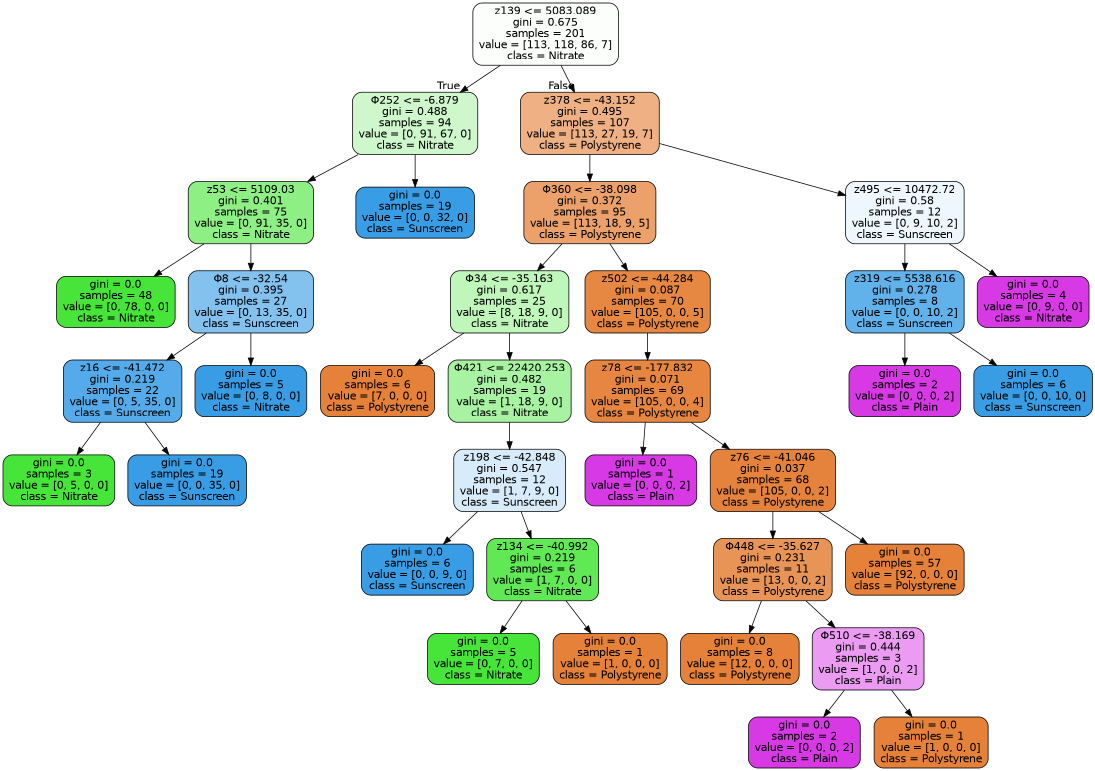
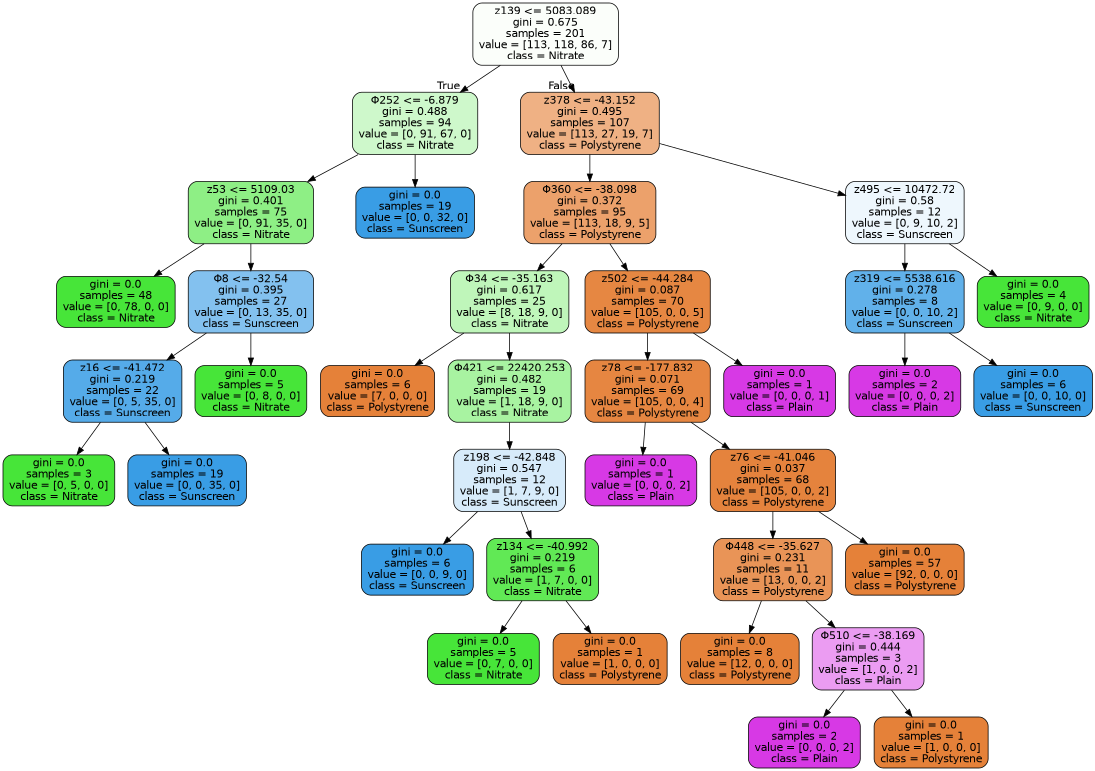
(1033, 302) -> (1033, 302)
(251, 391) -> (251, 391)
none -> (780, 391)
